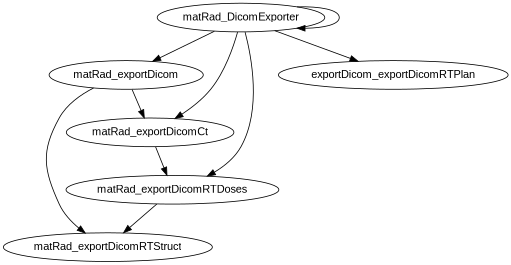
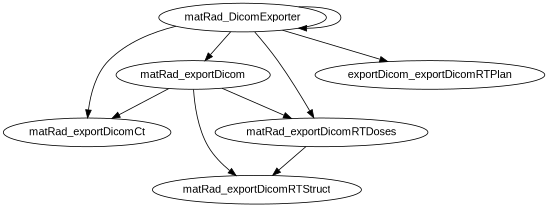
(160, 157) -> (253, 102)
